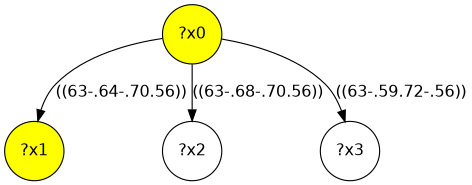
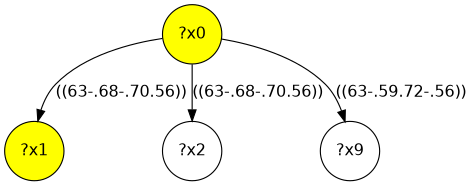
(122, 93) -> (122, 93)
(350, 151) -> (350, 151)
